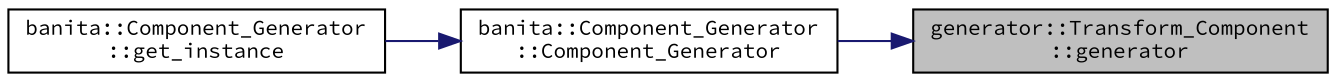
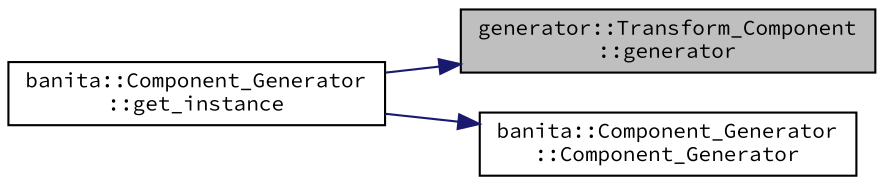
(865, 41) -> (412, 70)
